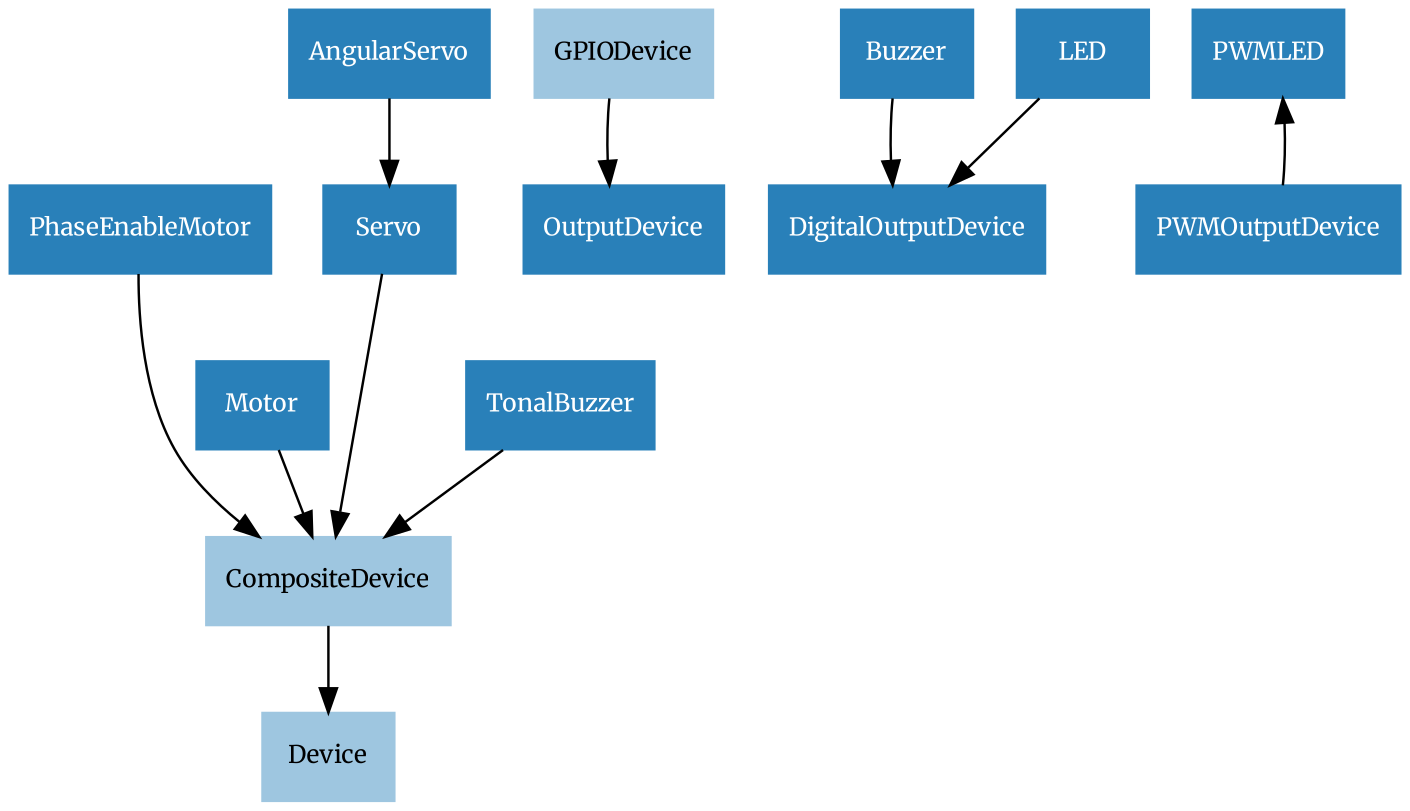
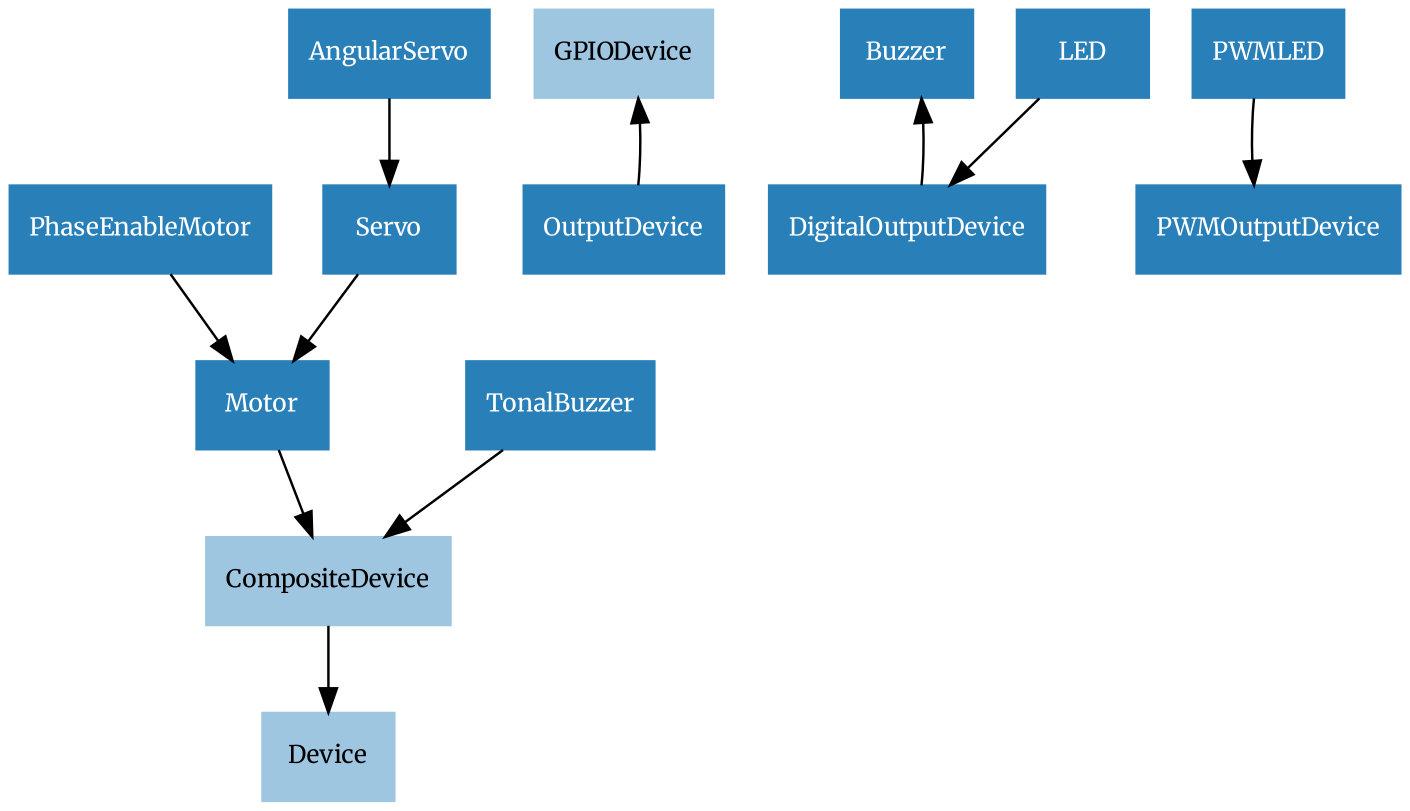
(608, 130) -> (640, 154)
(891, 130) -> (923, 154)
(1285, 154) -> (1252, 130)
(361, 393) -> (333, 308)
(158, 411) -> (194, 308)
